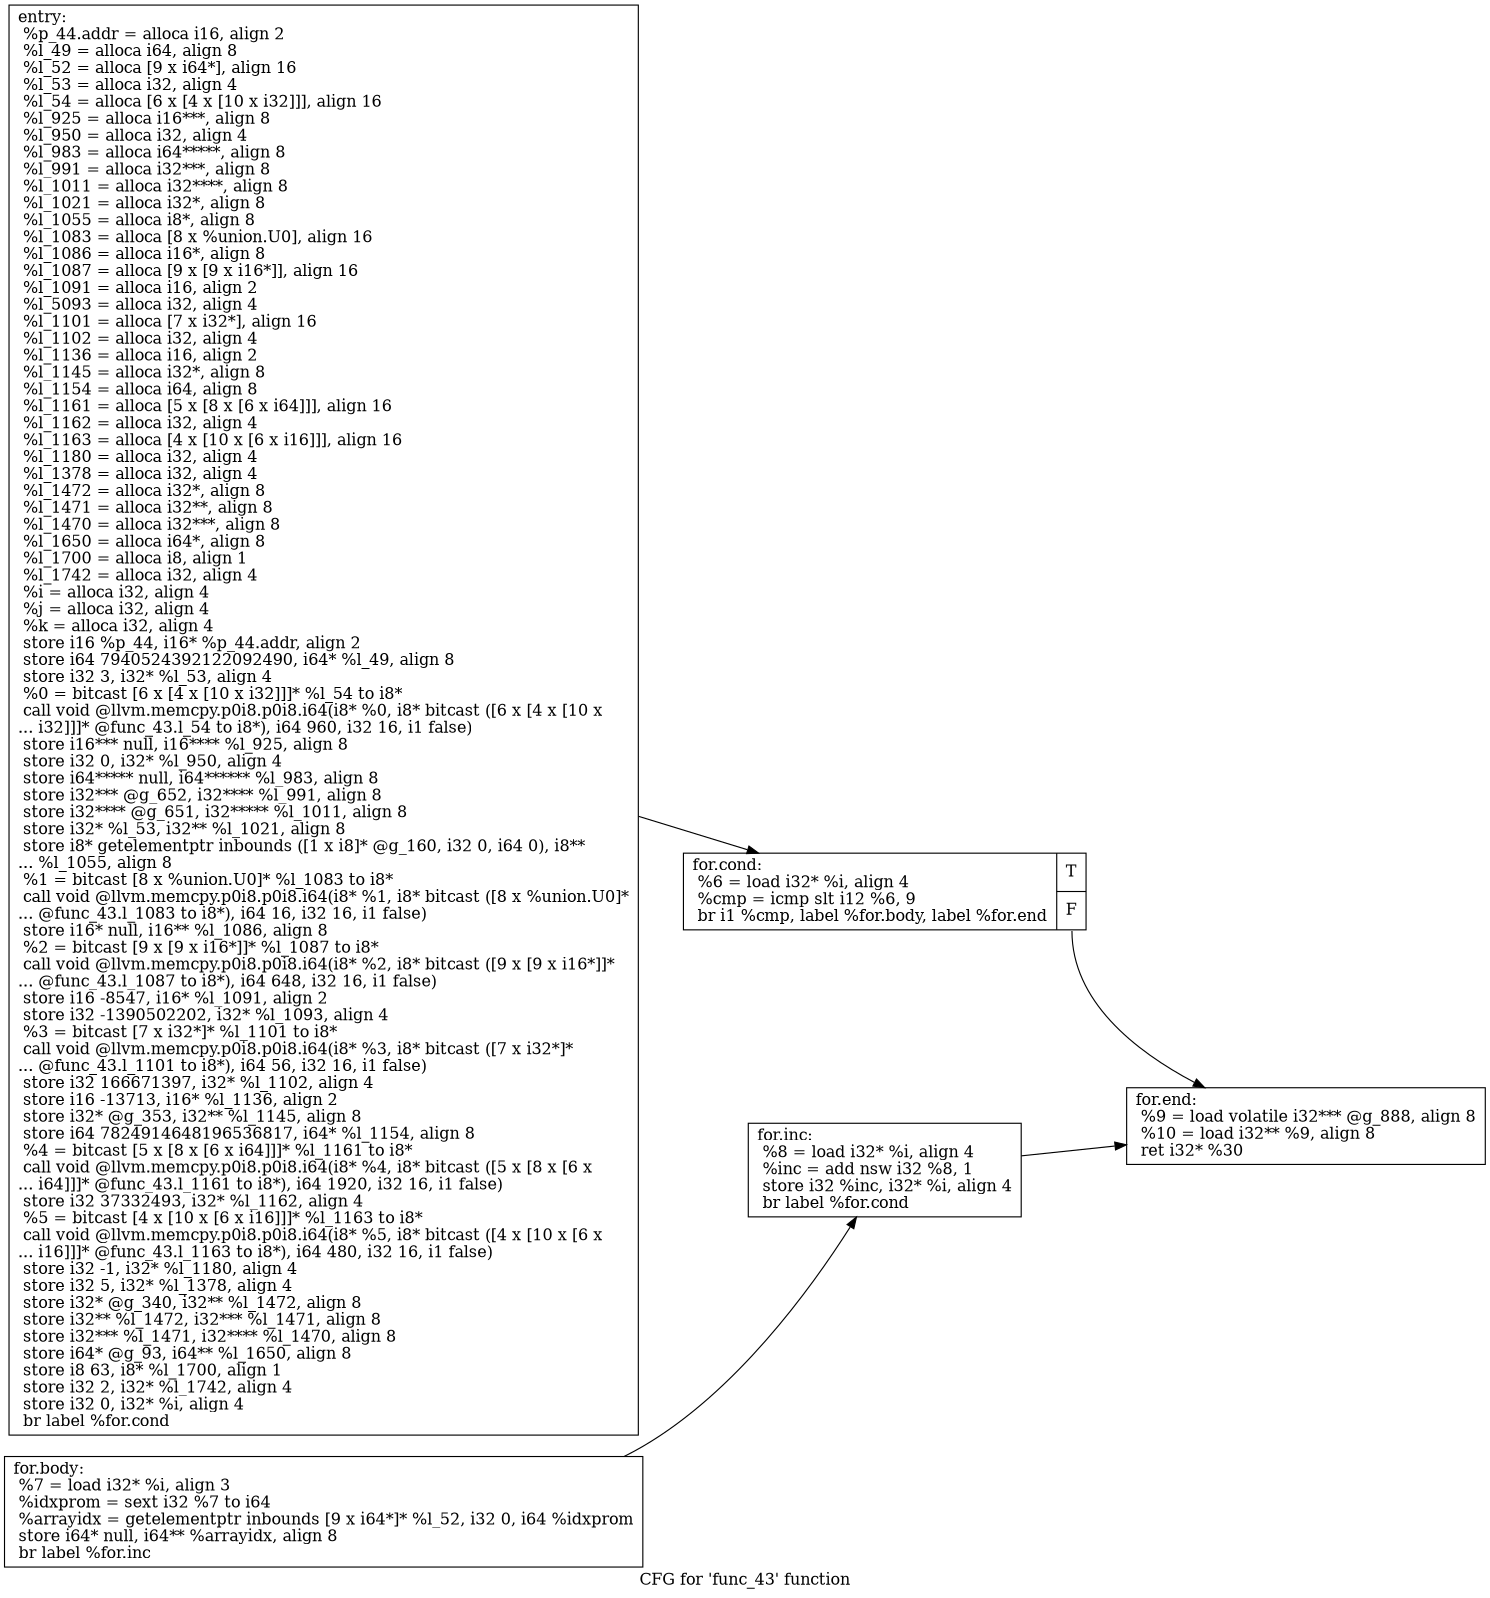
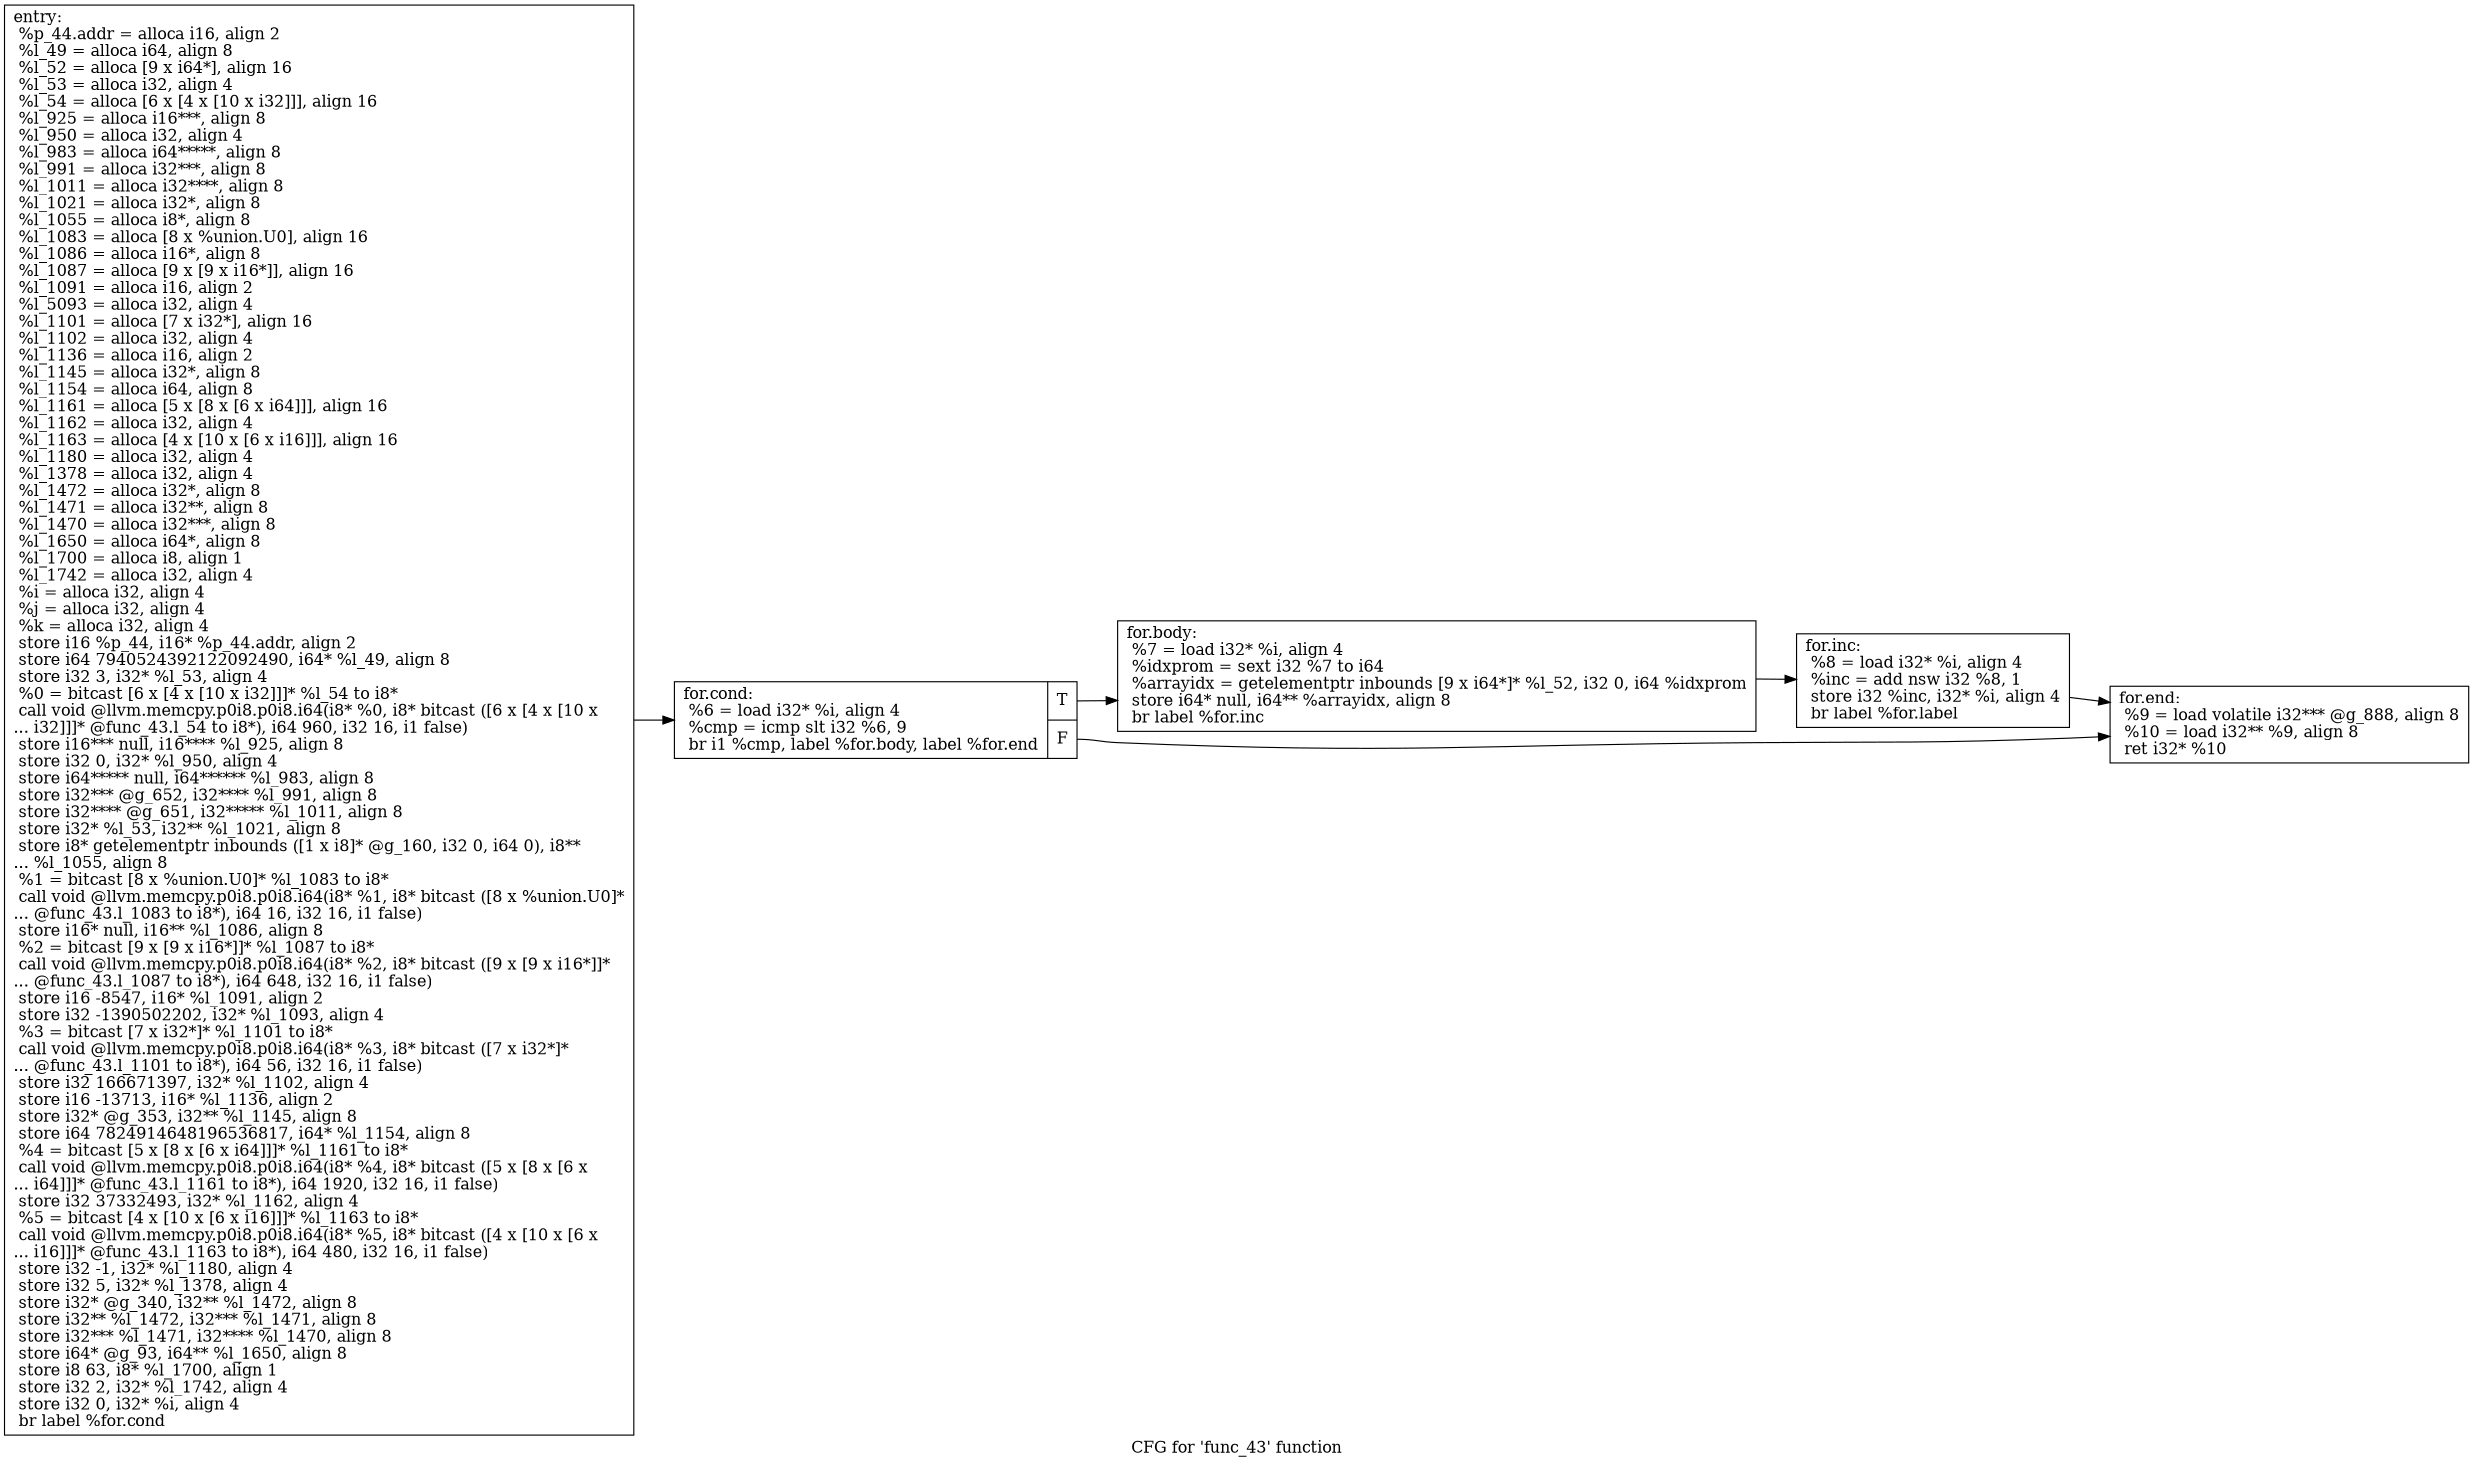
none -> (1092, 701)
(805, 899) -> (796, 728)
(1190, 1151) -> (2173, 749)
(833, 1203) -> (1882, 714)
(122, 1486) -> (1235, 650)
